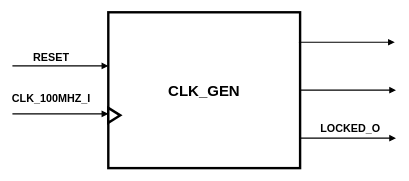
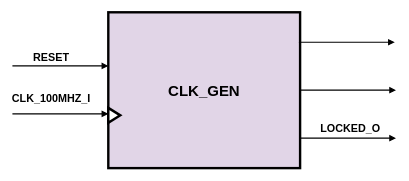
(204, 90) -> (204, 90)
